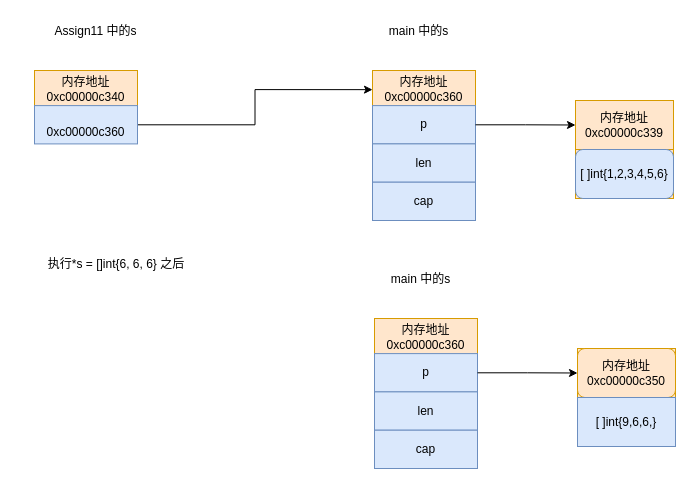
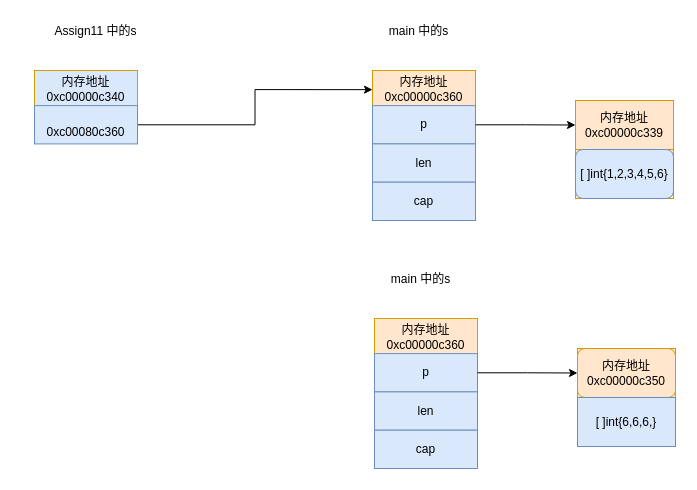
(86, 90) -> (86, 90)
(86, 125) -> (86, 125)
(117, 264) -> none
(627, 423) -> (627, 423)
